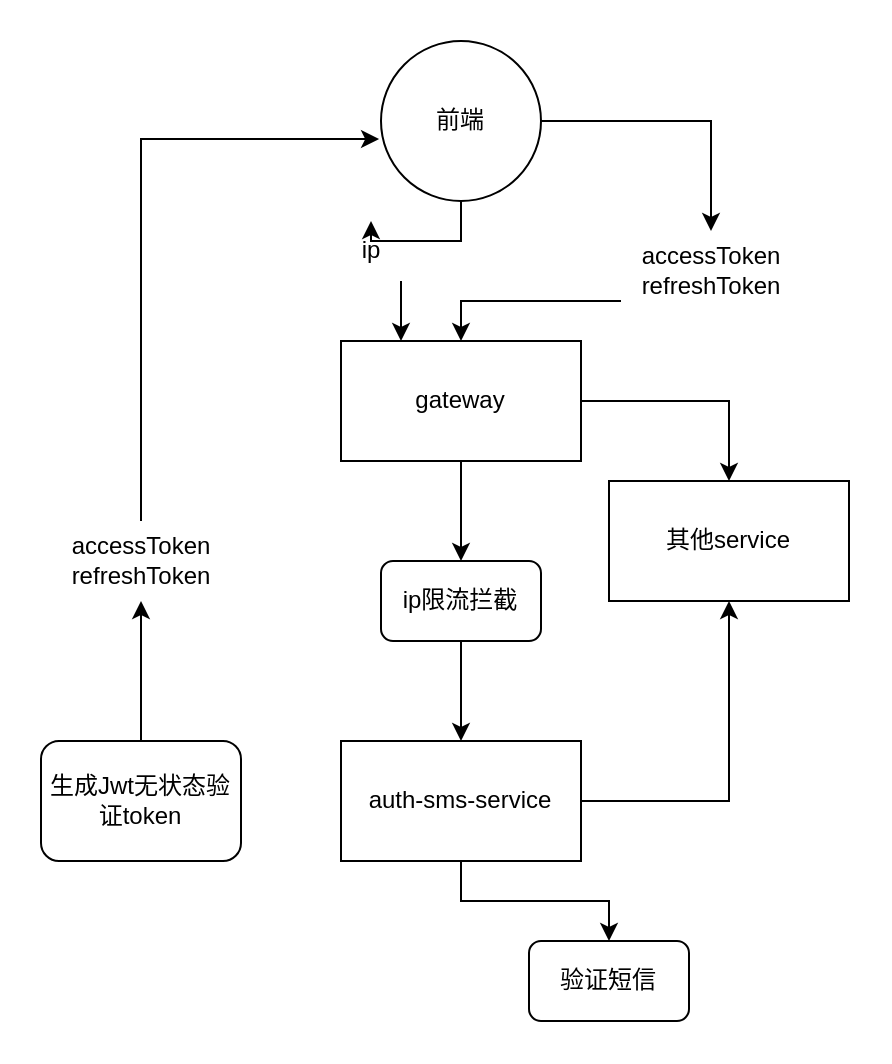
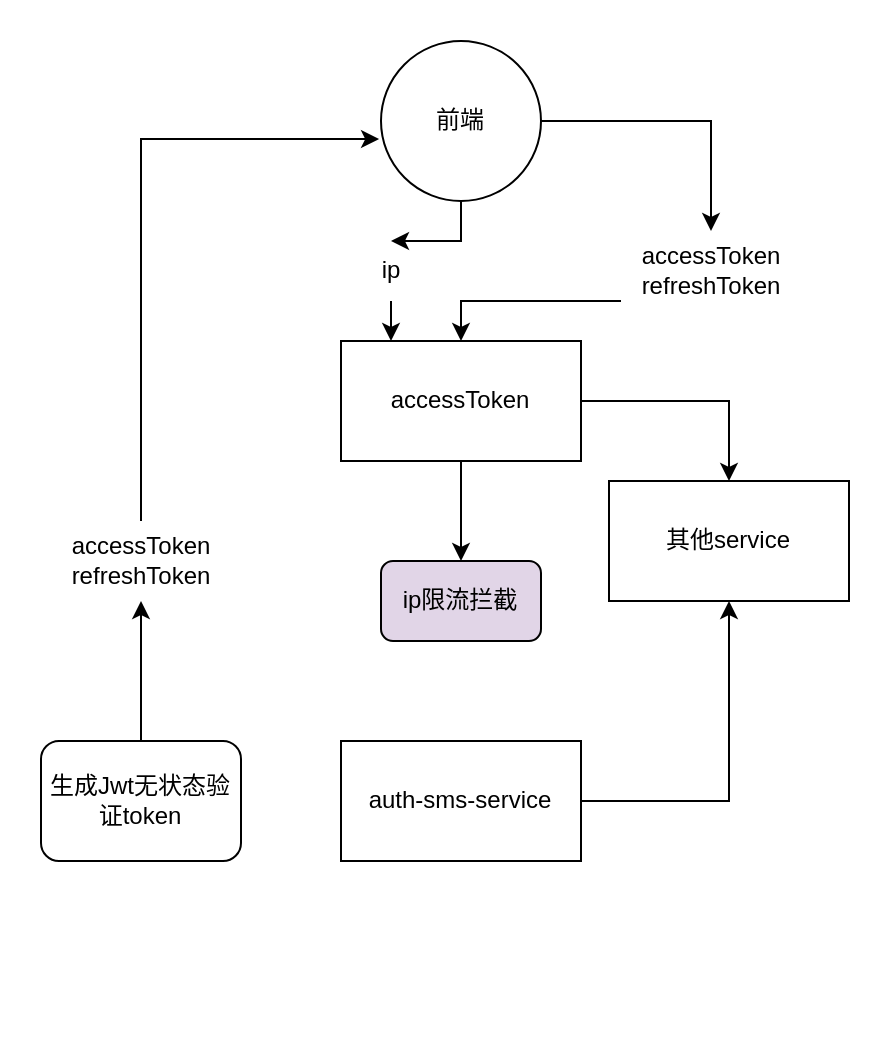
(371, 251) -> (391, 271)
(461, 401) -> (461, 401)
(461, 601) -> (461, 601)
(461, 684) -> none
(528, 901) -> none
(609, 981) -> none
